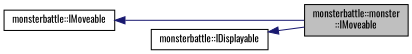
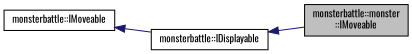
(215, 20) -> (138, 30)
